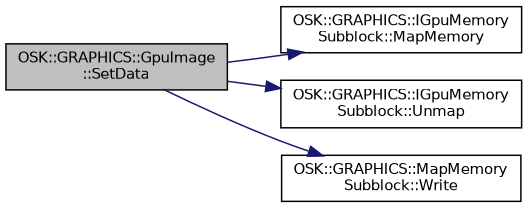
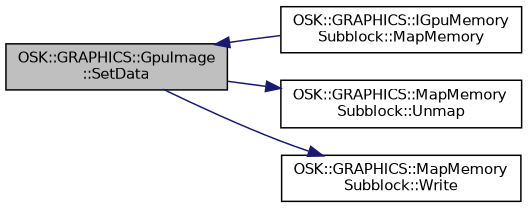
(258, 58) -> (255, 39)
(401, 104) -> (401, 104)
